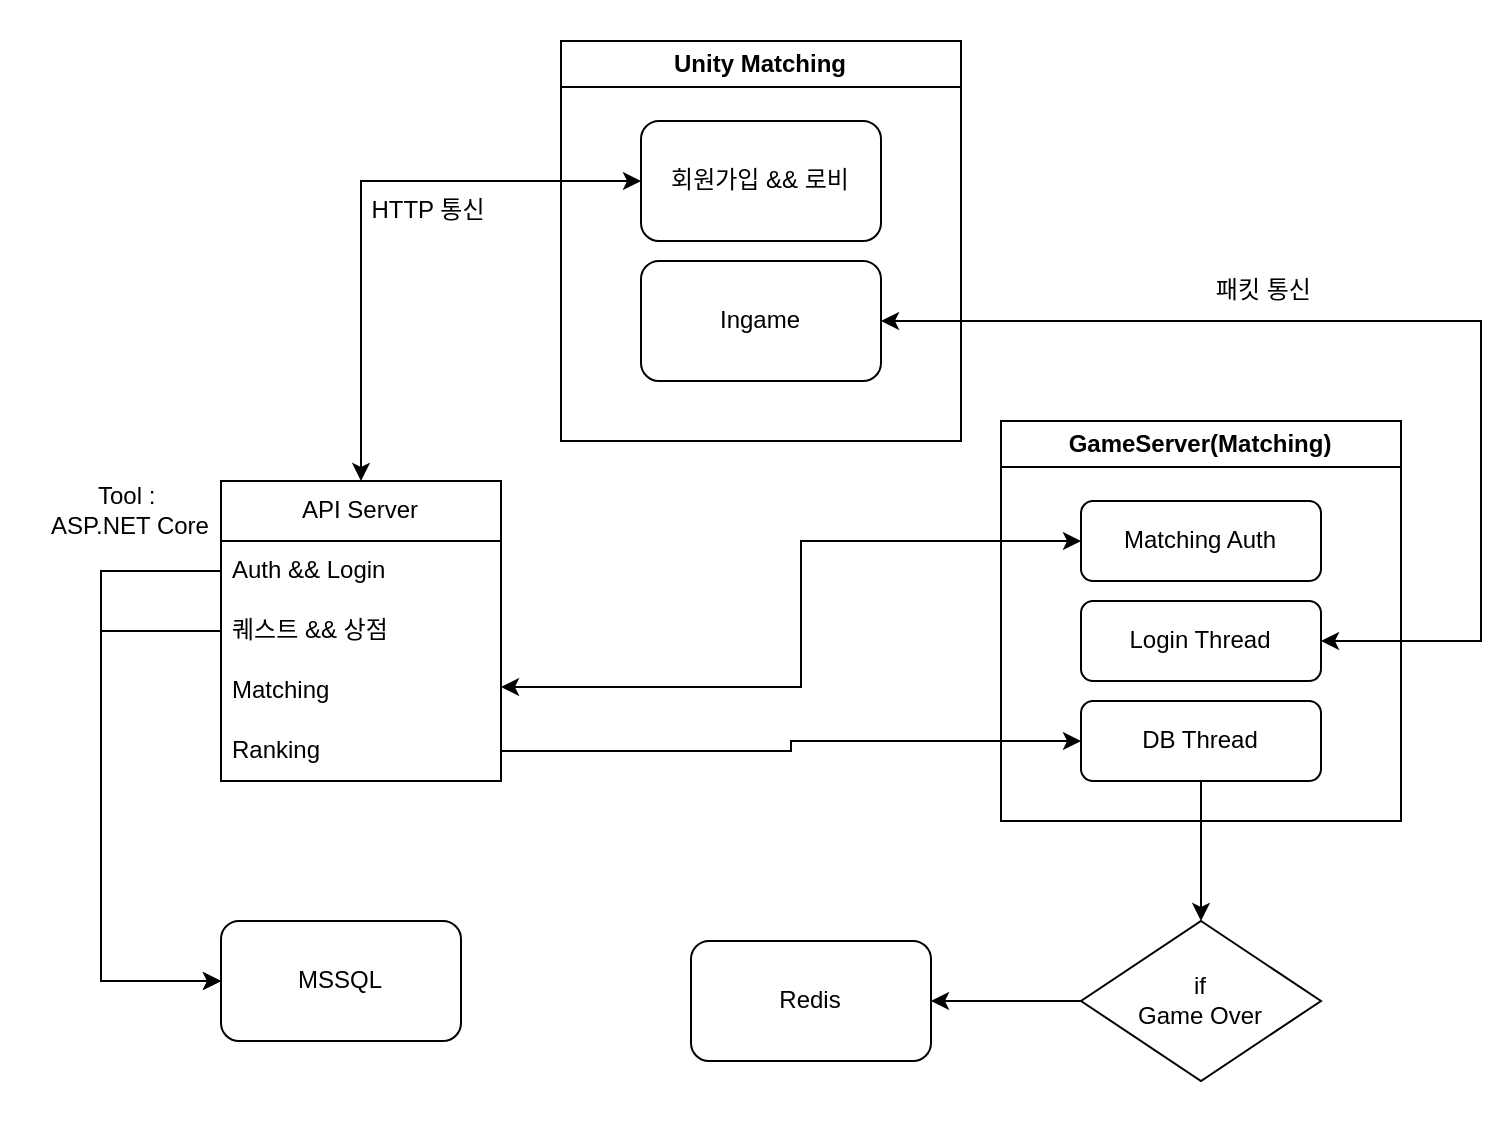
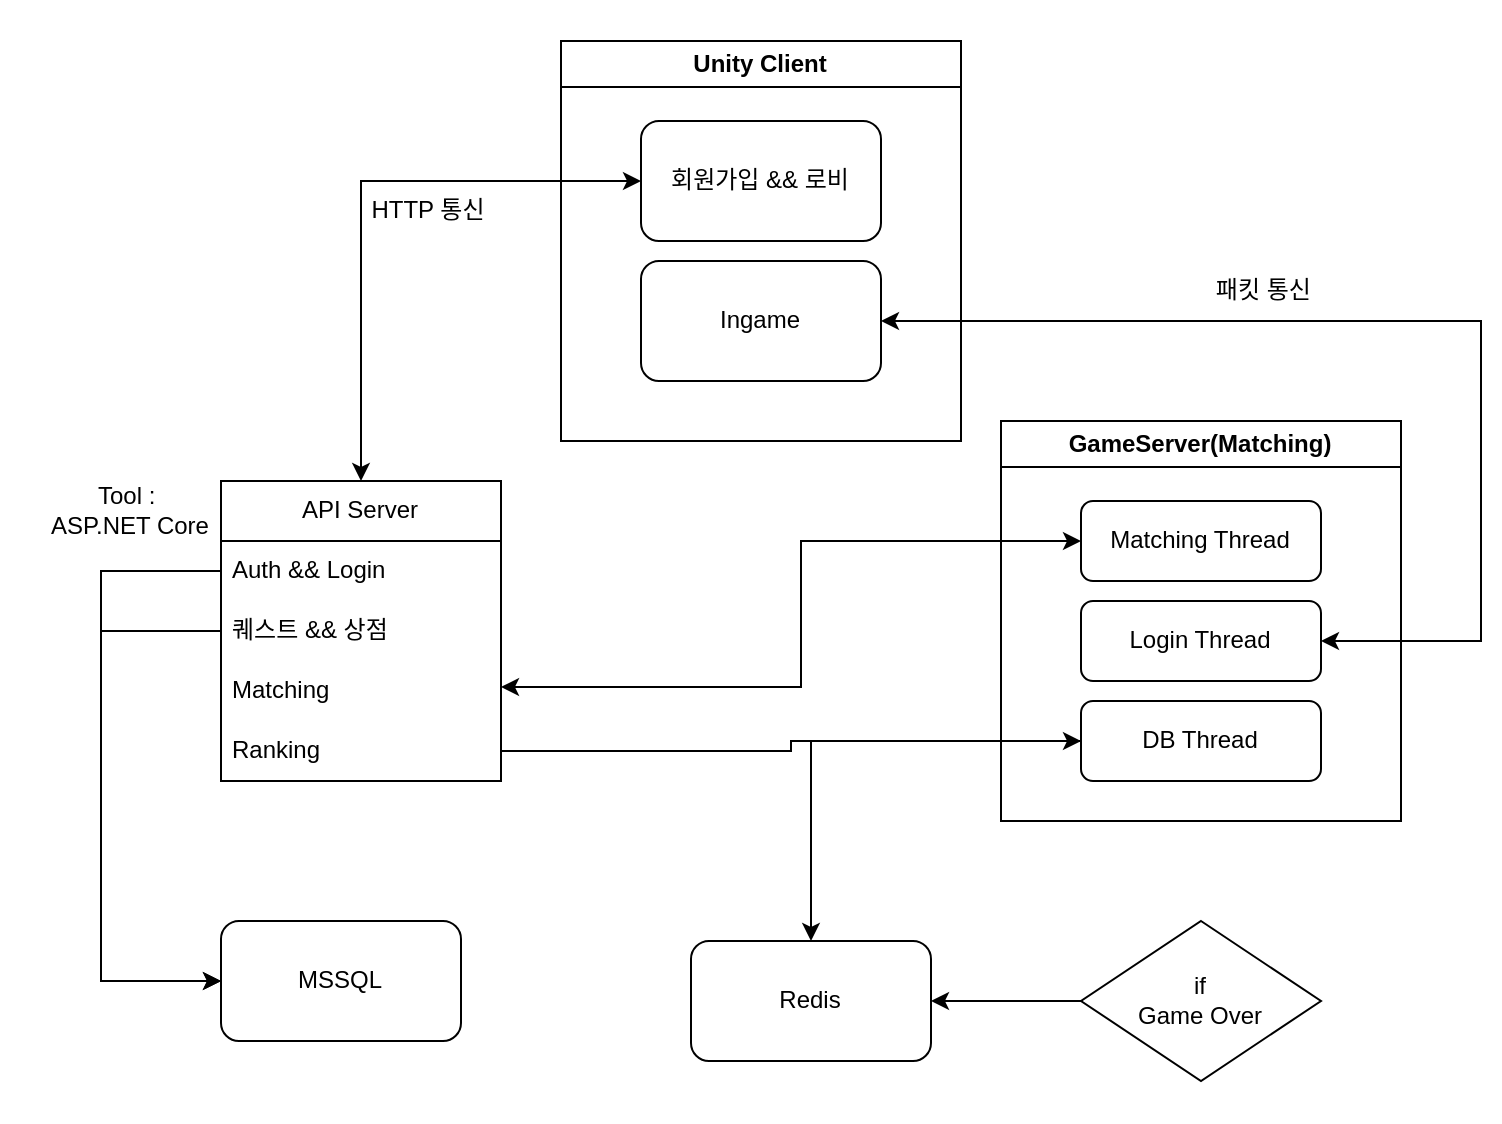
(761, 65) -> (761, 65)
(1201, 541) -> (1201, 541)
(1201, 844) -> (811, 836)
